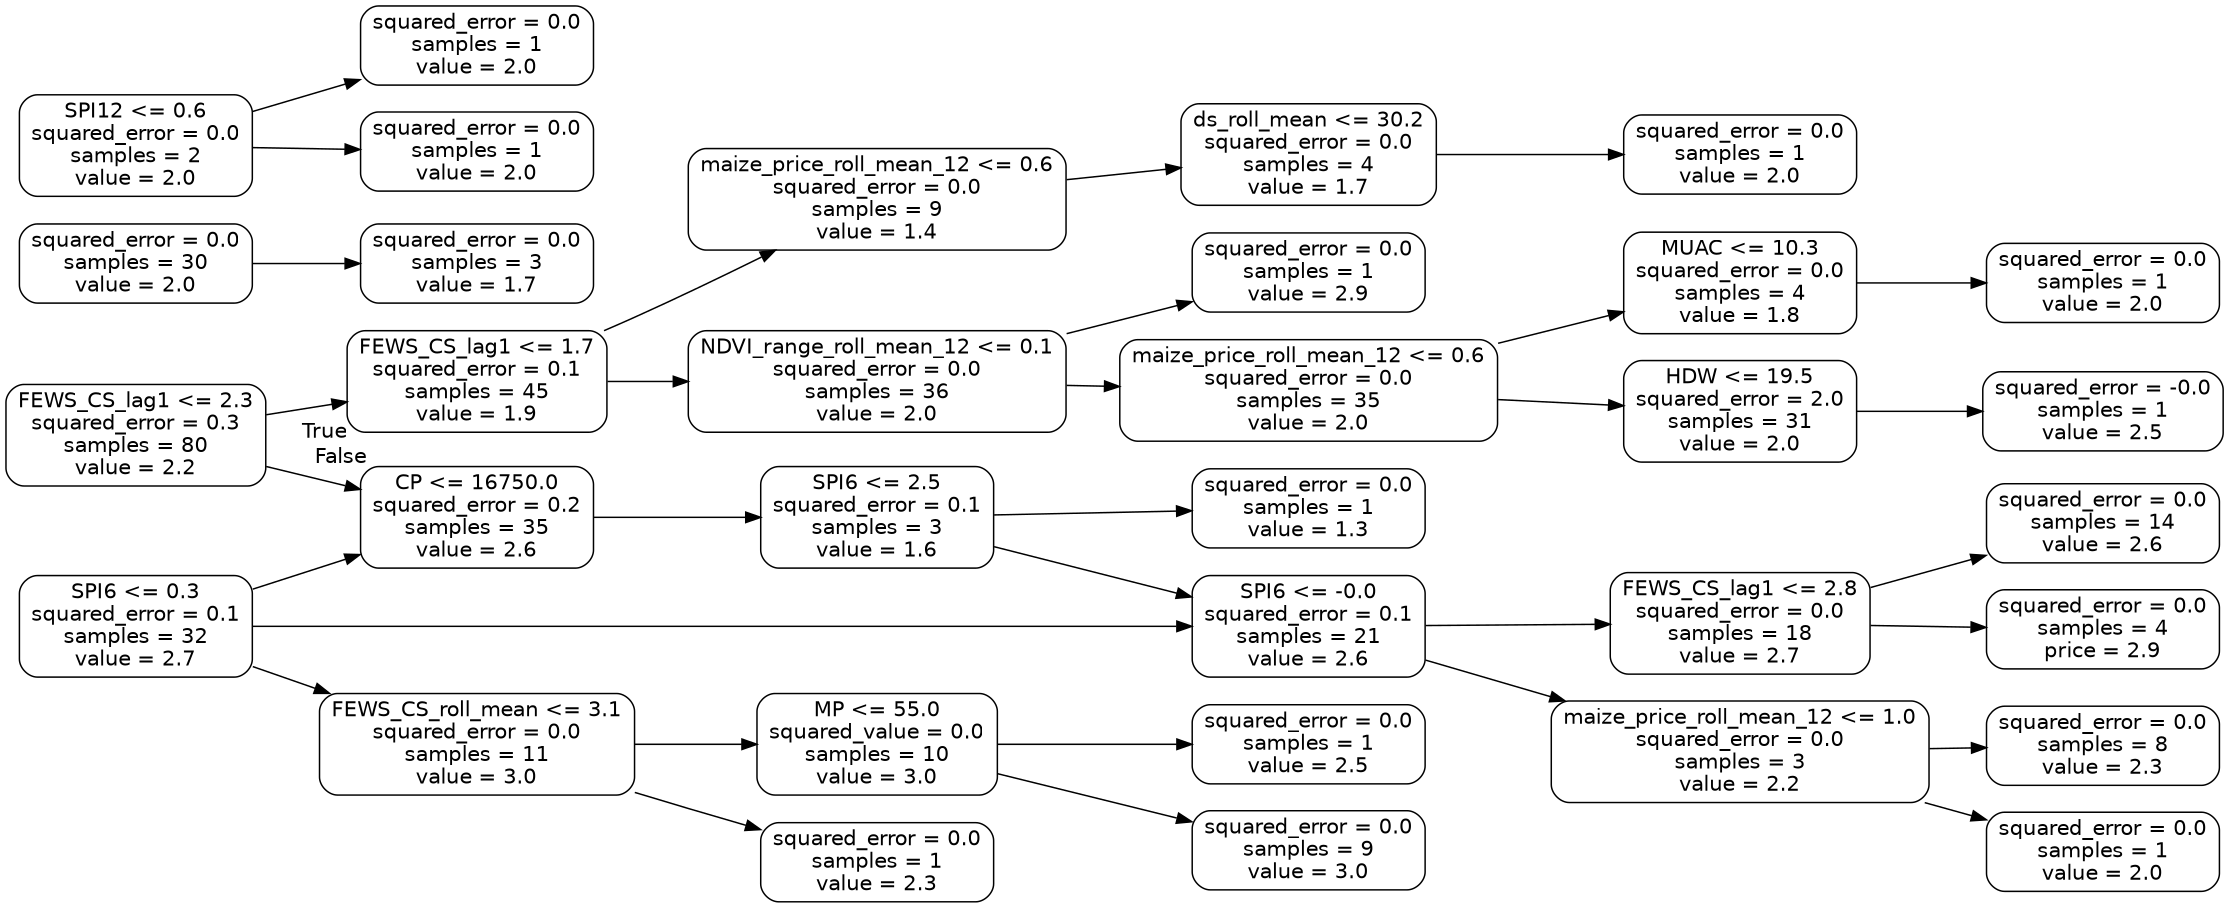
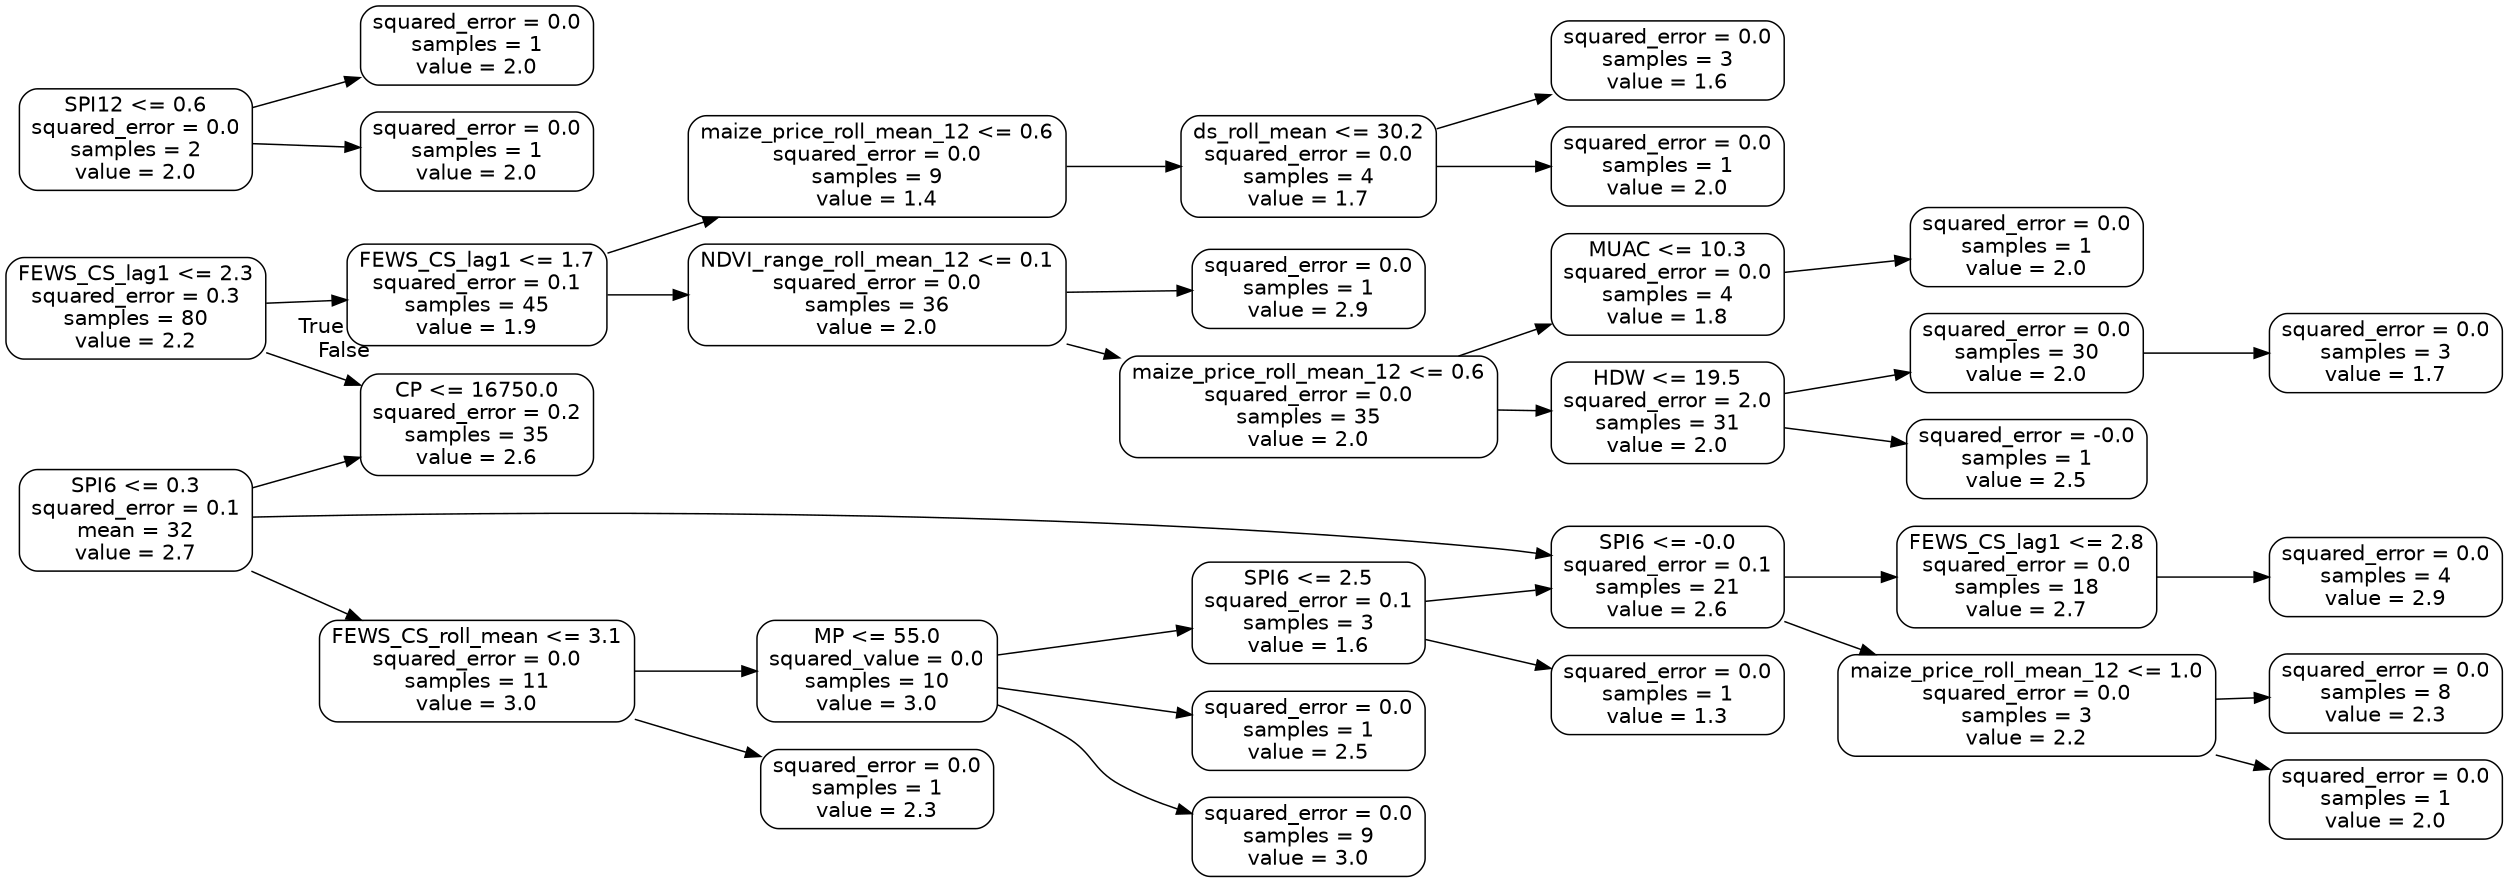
none -> (1668, 60)
none -> (1840, 384)
(670, 517) -> (1087, 643)
(2103, 523) -> none
(136, 626) -> (136, 520)
(2103, 629) -> (2386, 577)
